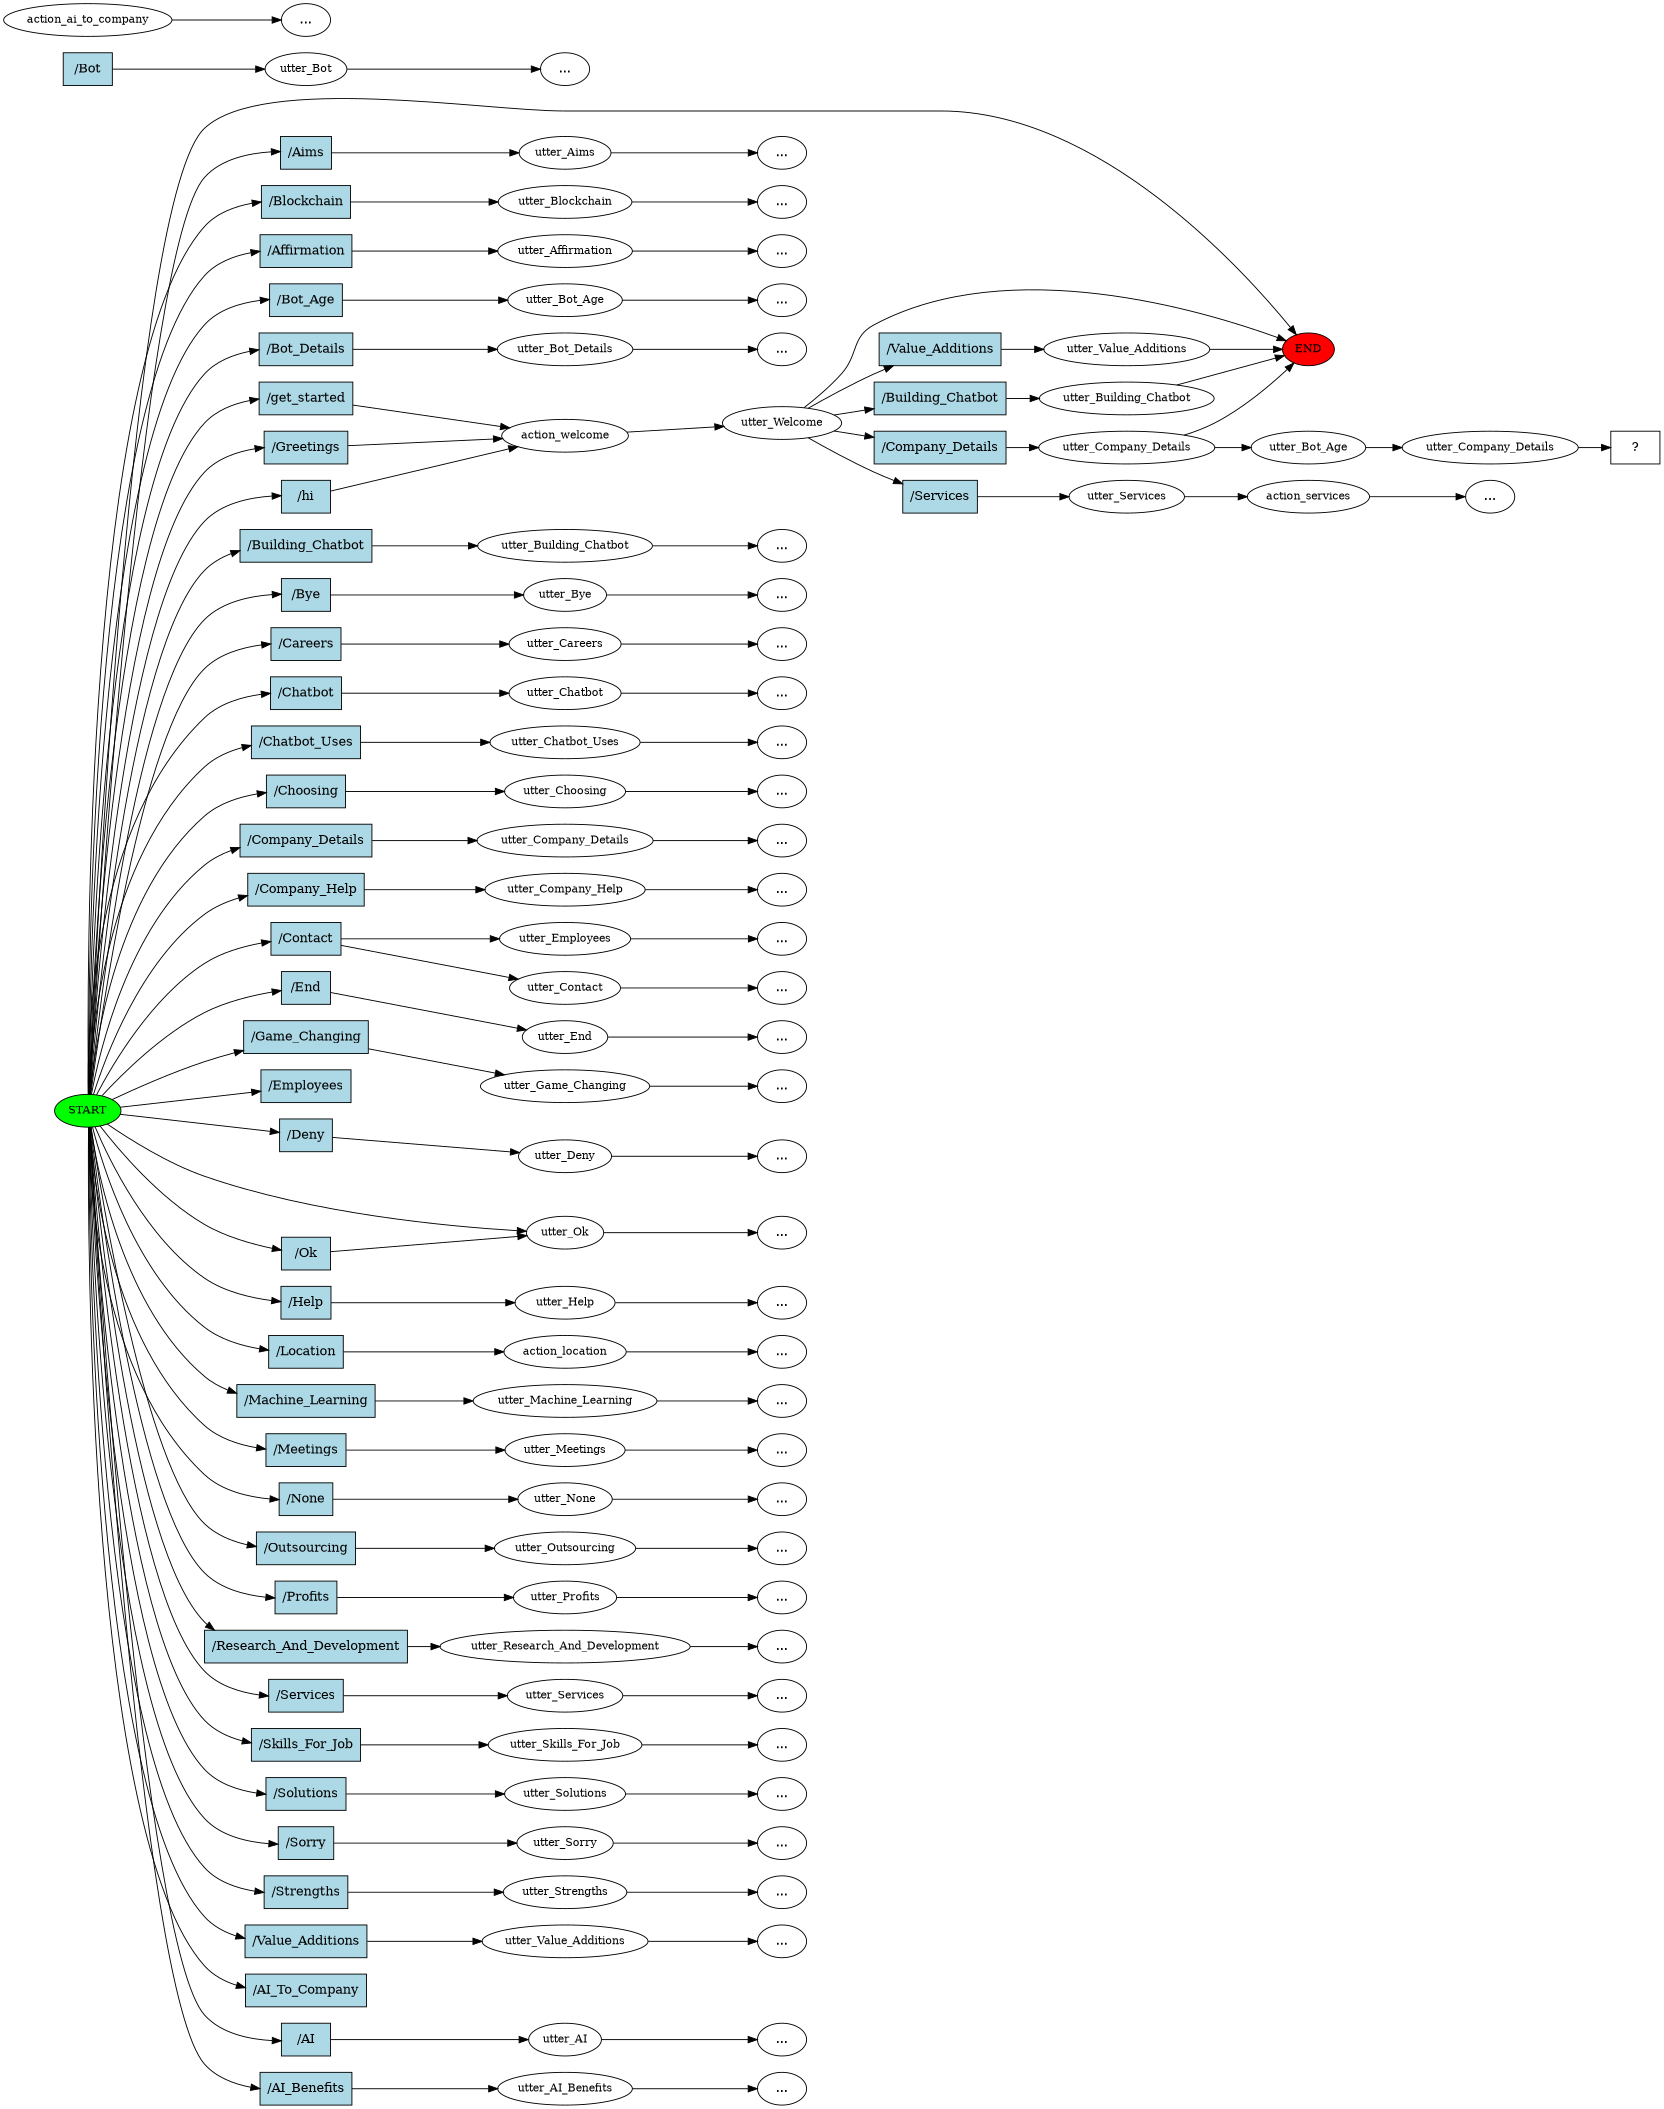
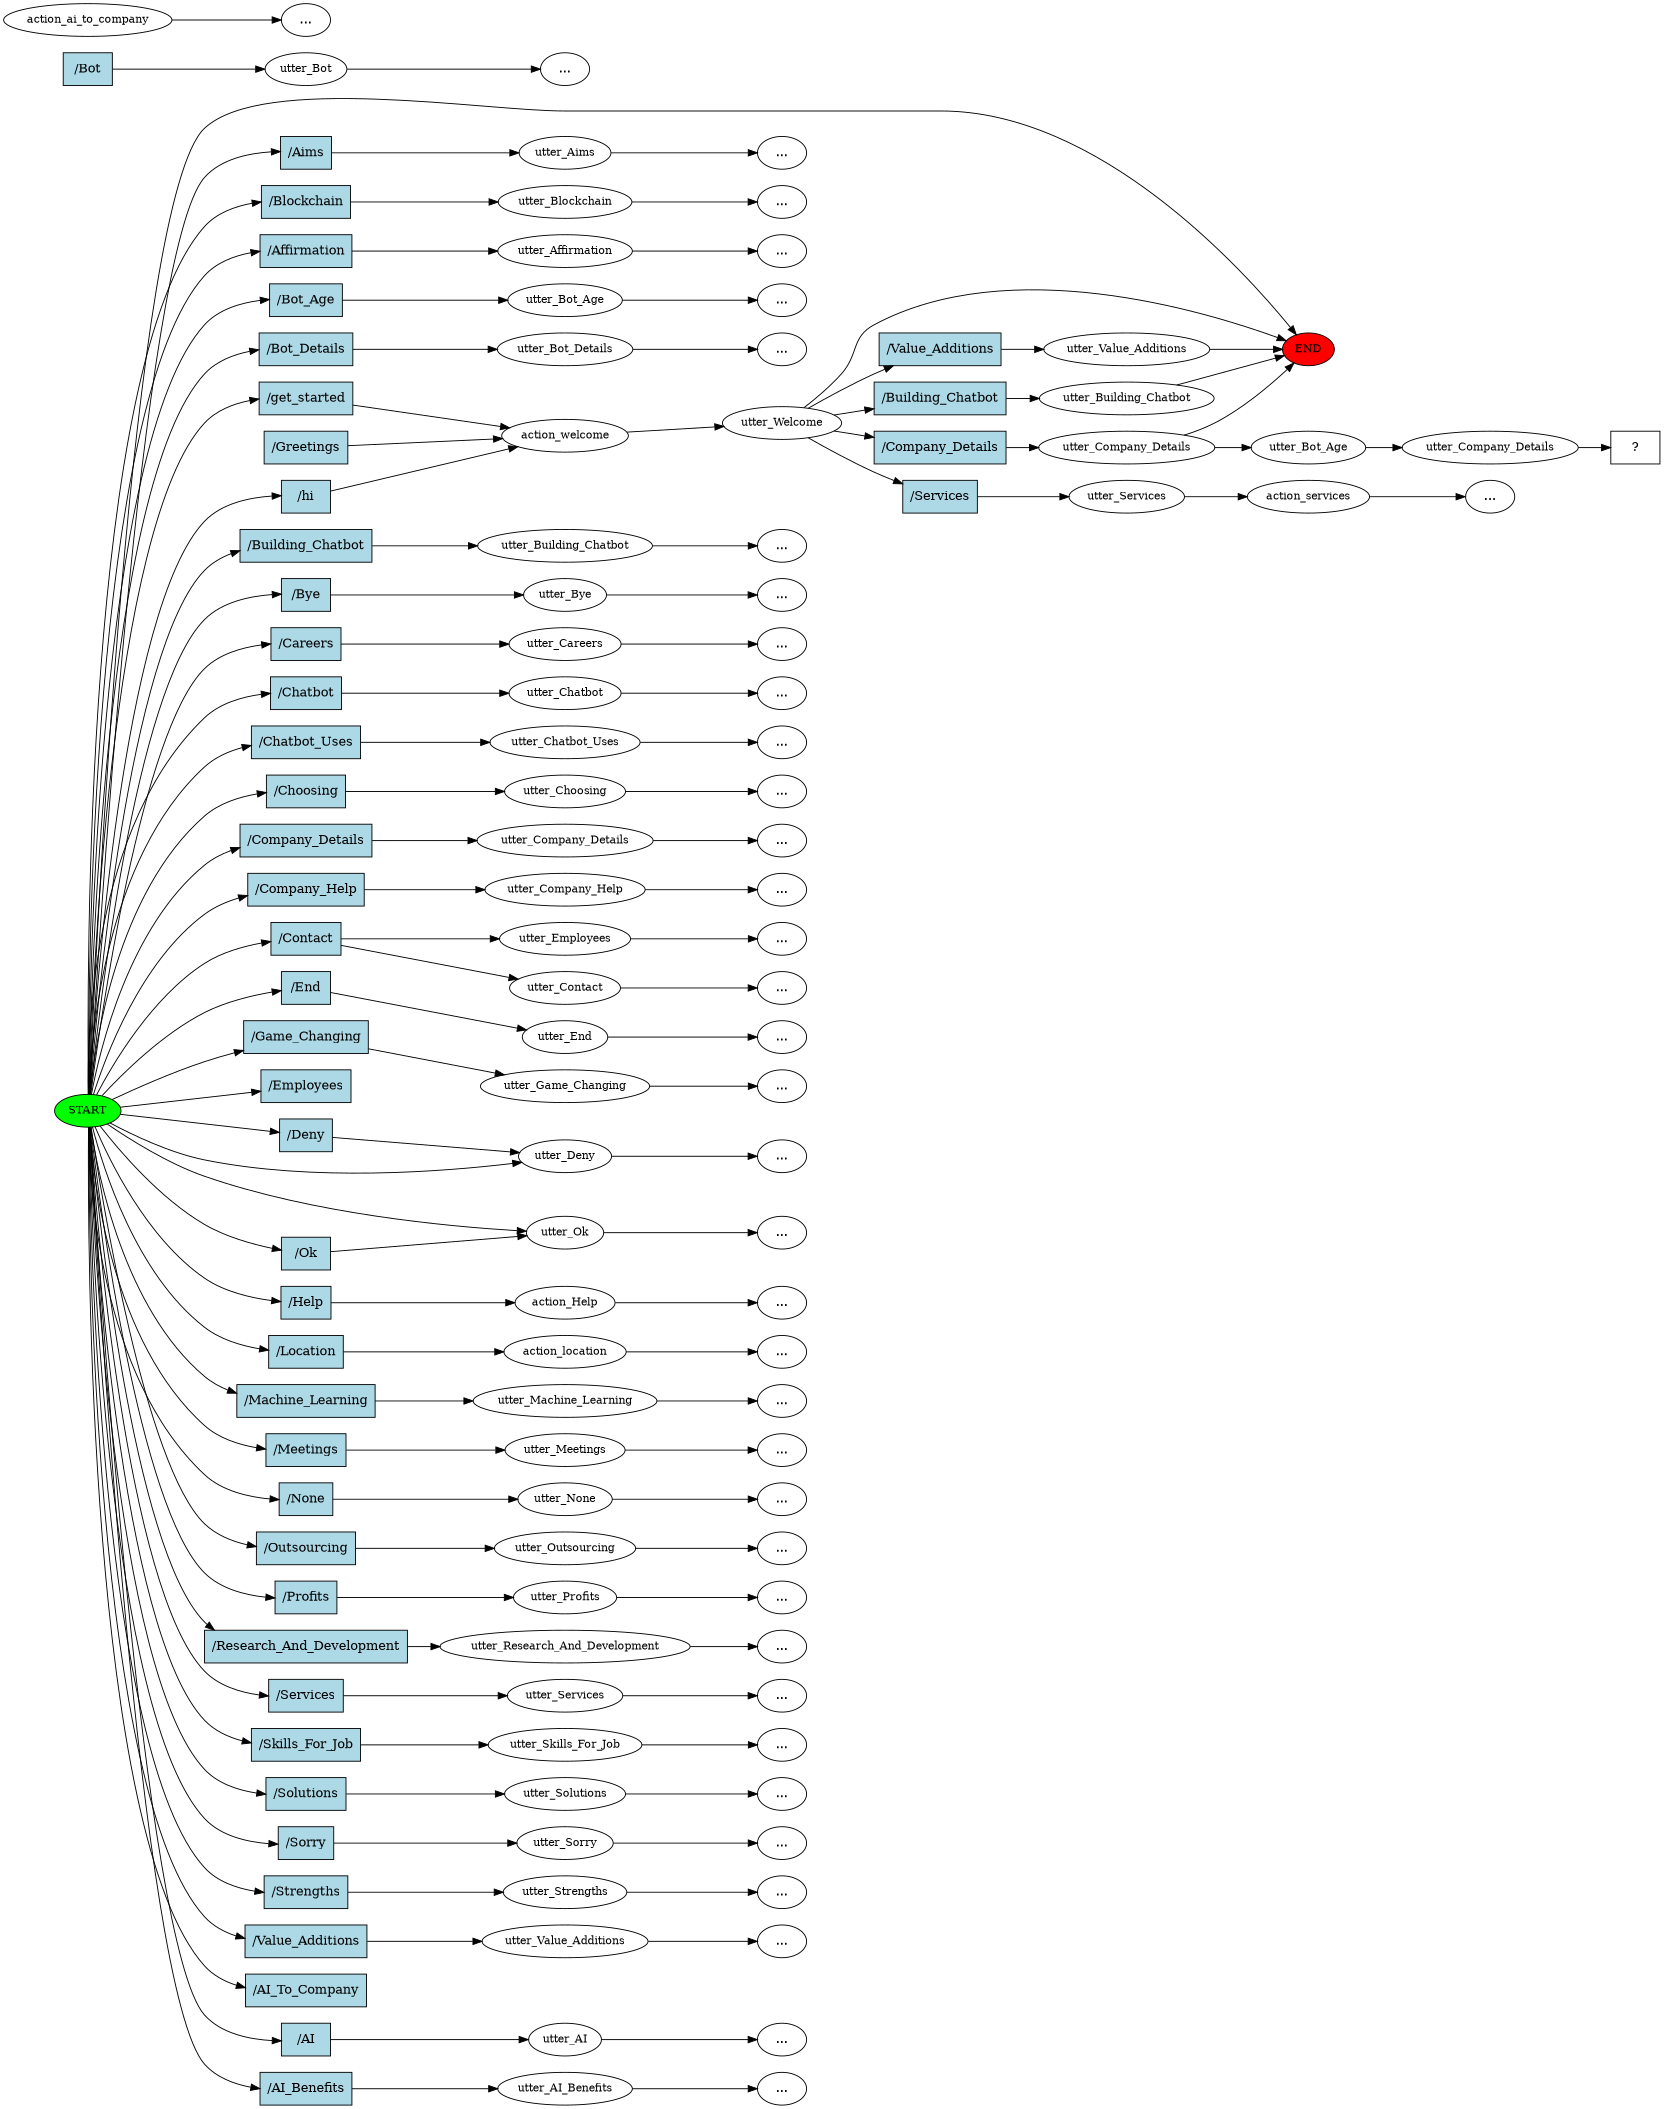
(121, 748) -> (308, 1172)
(565, 1303) -> (565, 1303)
